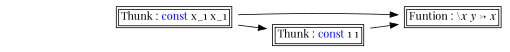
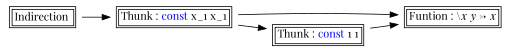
none -> (43, 17)
